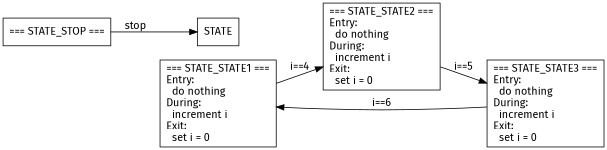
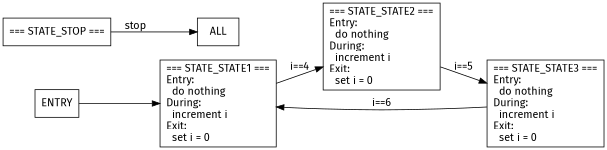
(218, 32) -> (218, 32)
none -> (57, 103)
